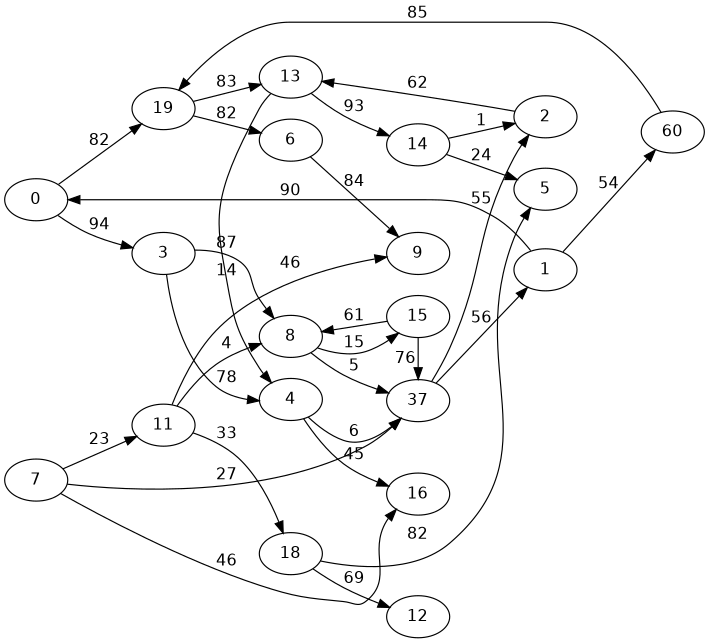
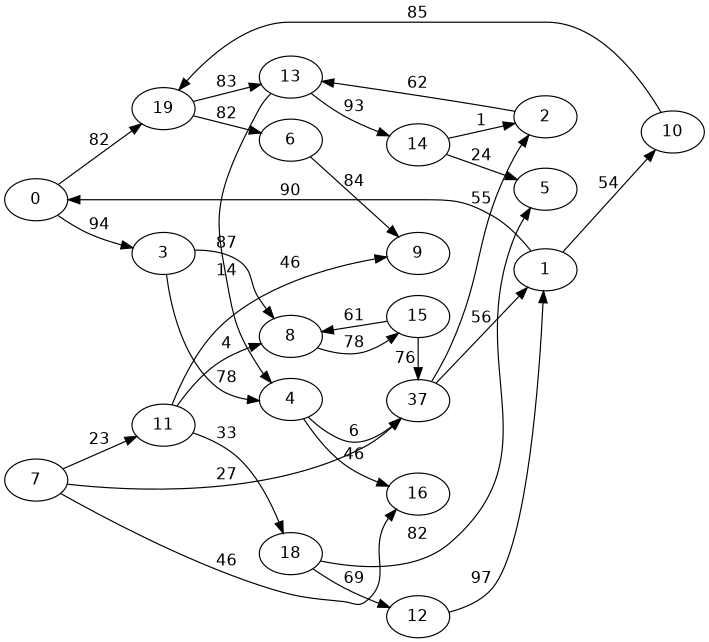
(673, 132) -> (673, 132)
(355, 343) -> (355, 343)
(342, 374) -> none
(355, 455) -> (355, 455)
none -> (527, 473)
